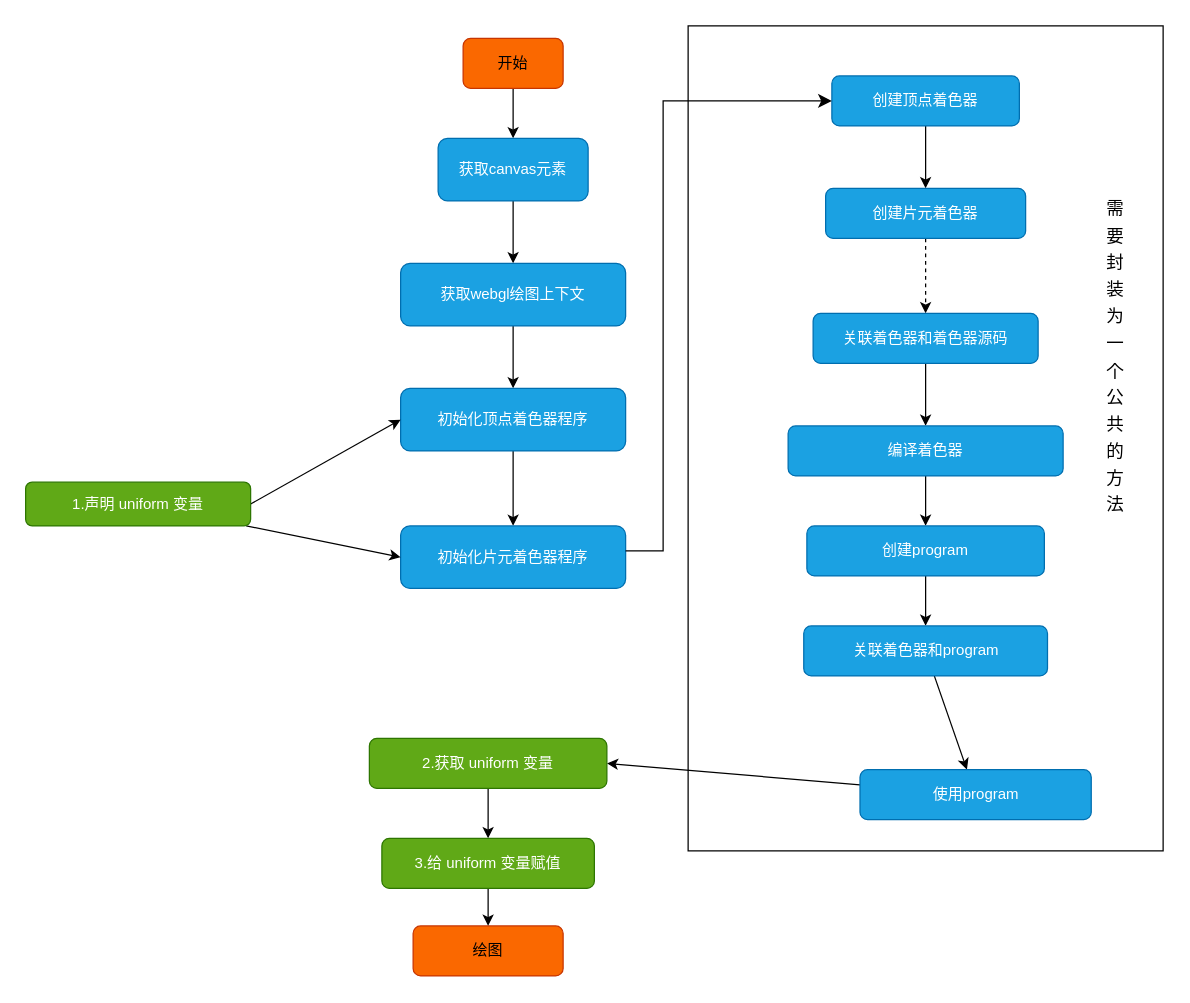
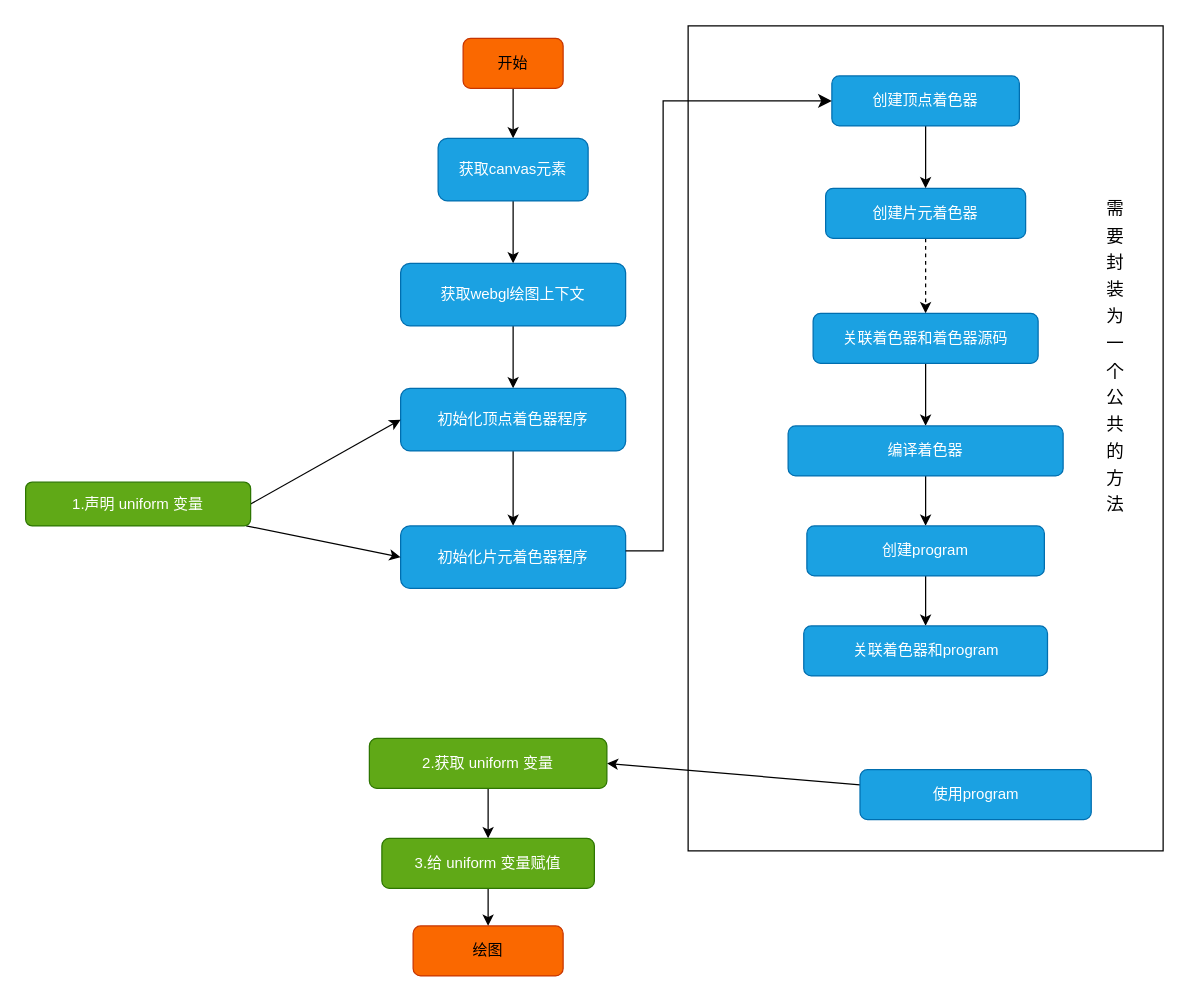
(949, 718) -> none
